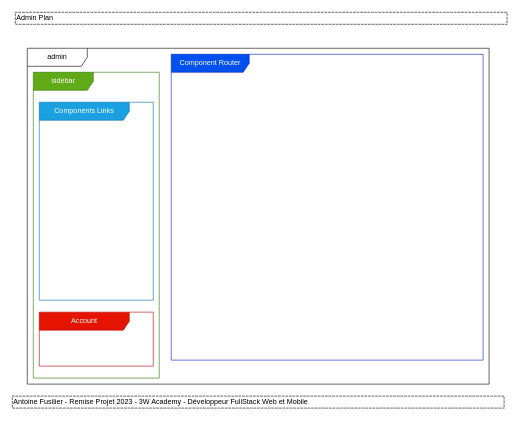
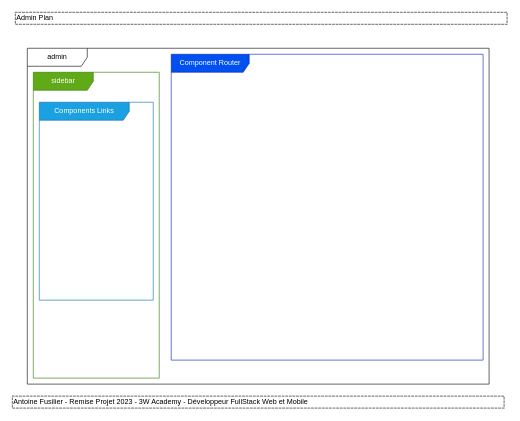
(96, 339) -> none
